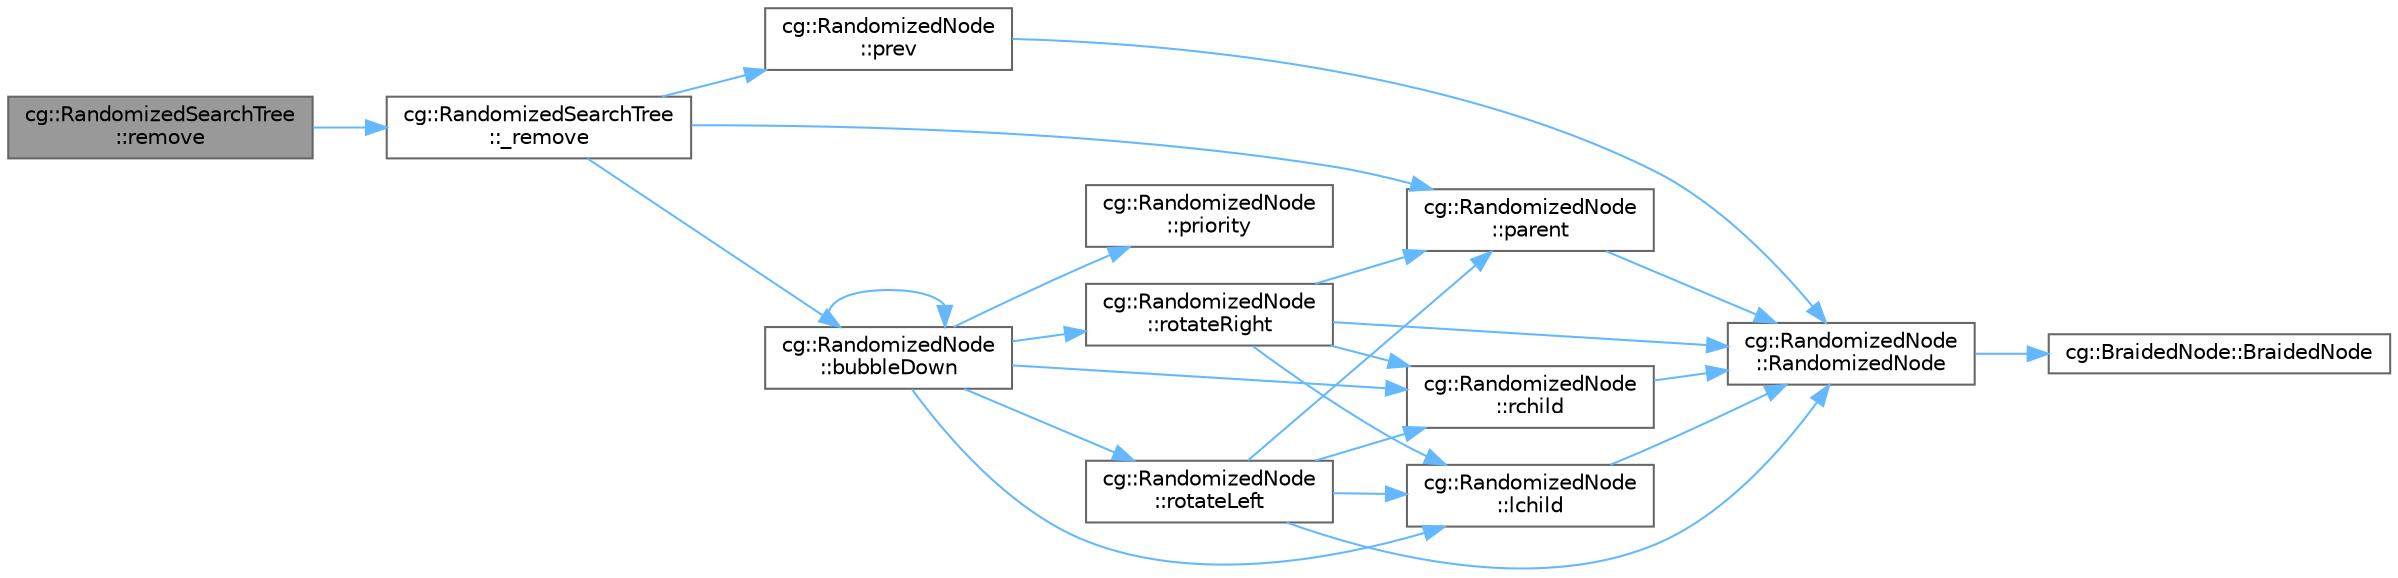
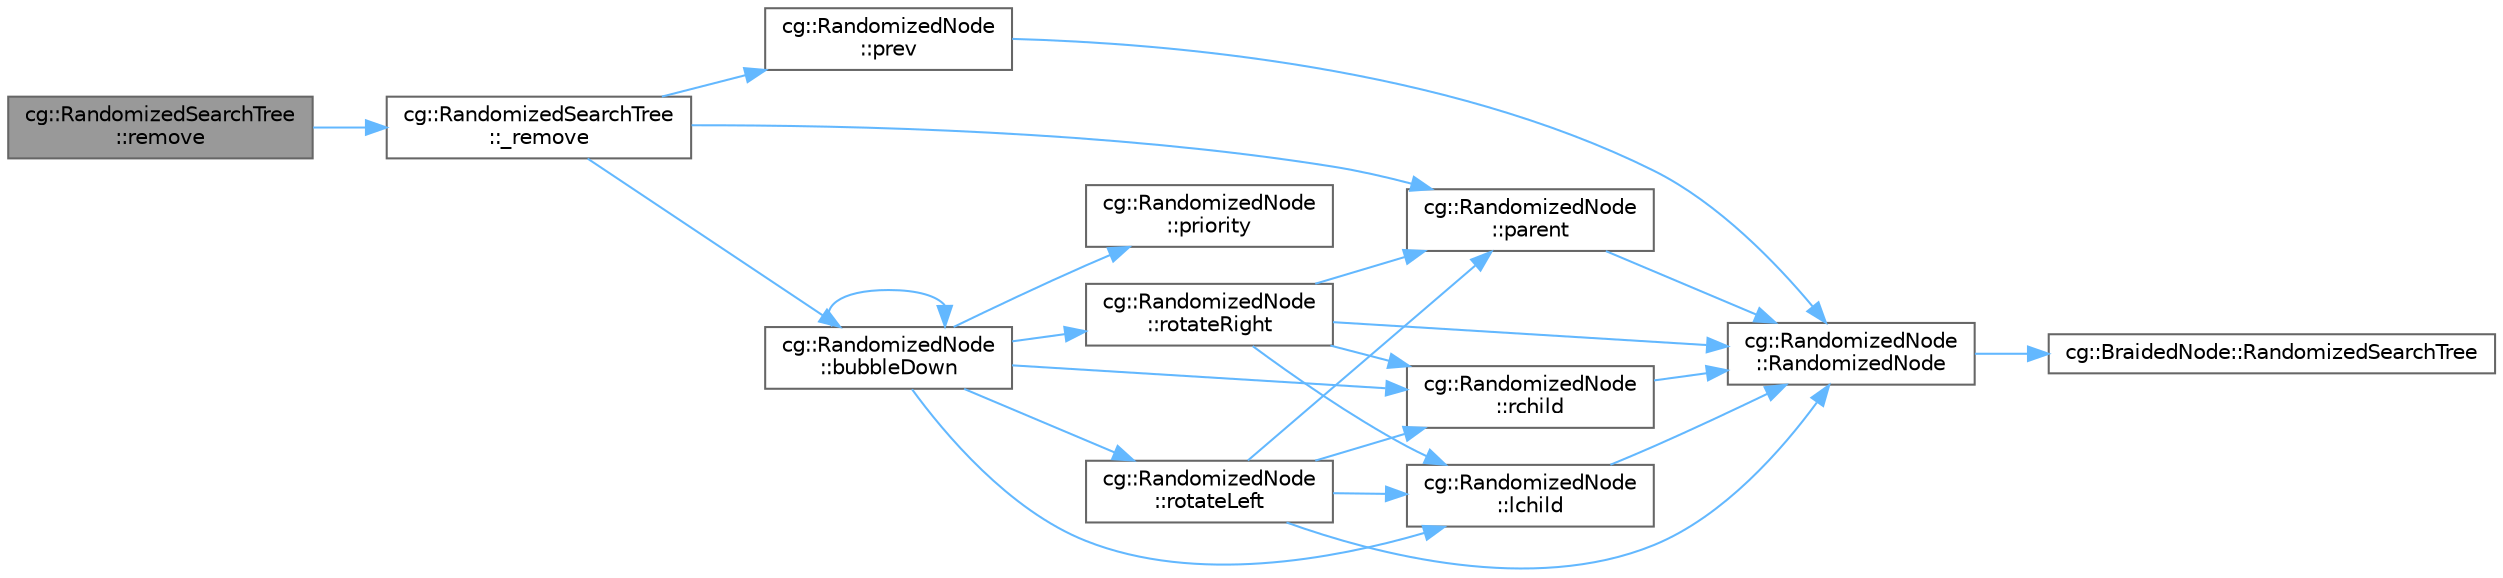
(2219, 354) -> (2272, 354)
